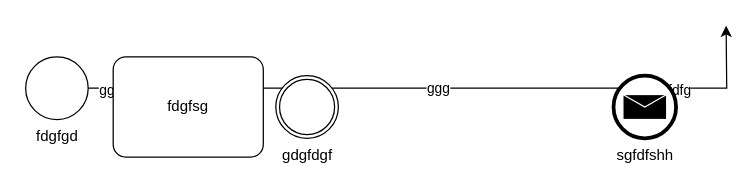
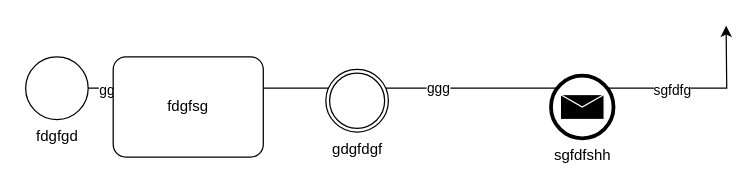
(307, 107) -> (357, 101)
(644, 107) -> (582, 107)
